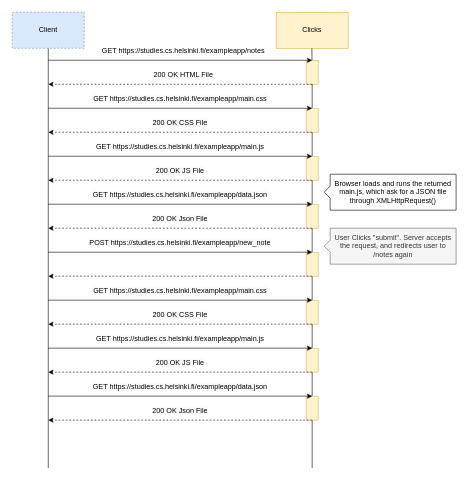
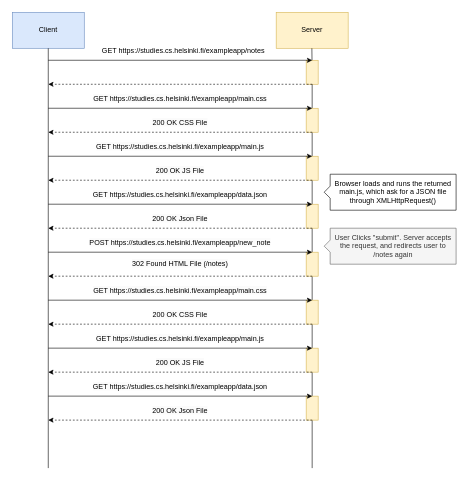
(48, 30) -> (48, 30)
(312, 30) -> (312, 30)
(183, 75) -> none
none -> (180, 264)
